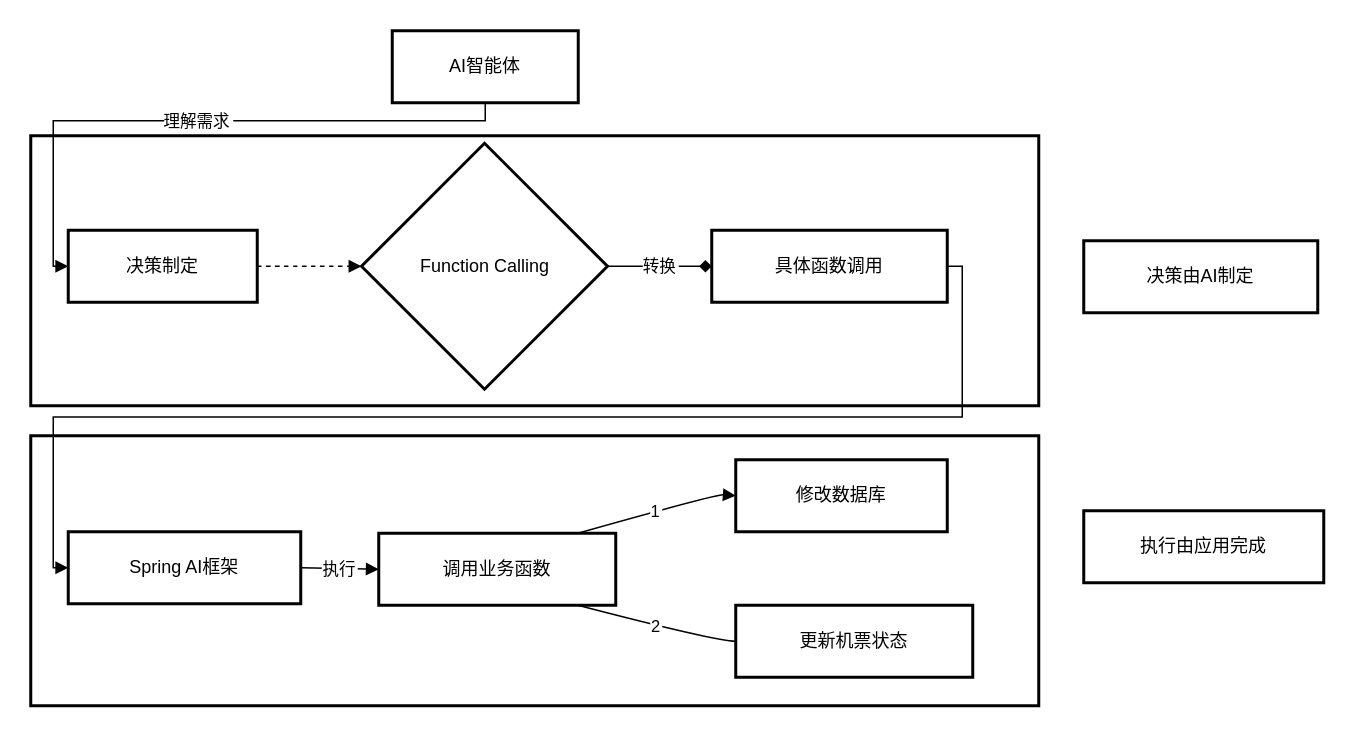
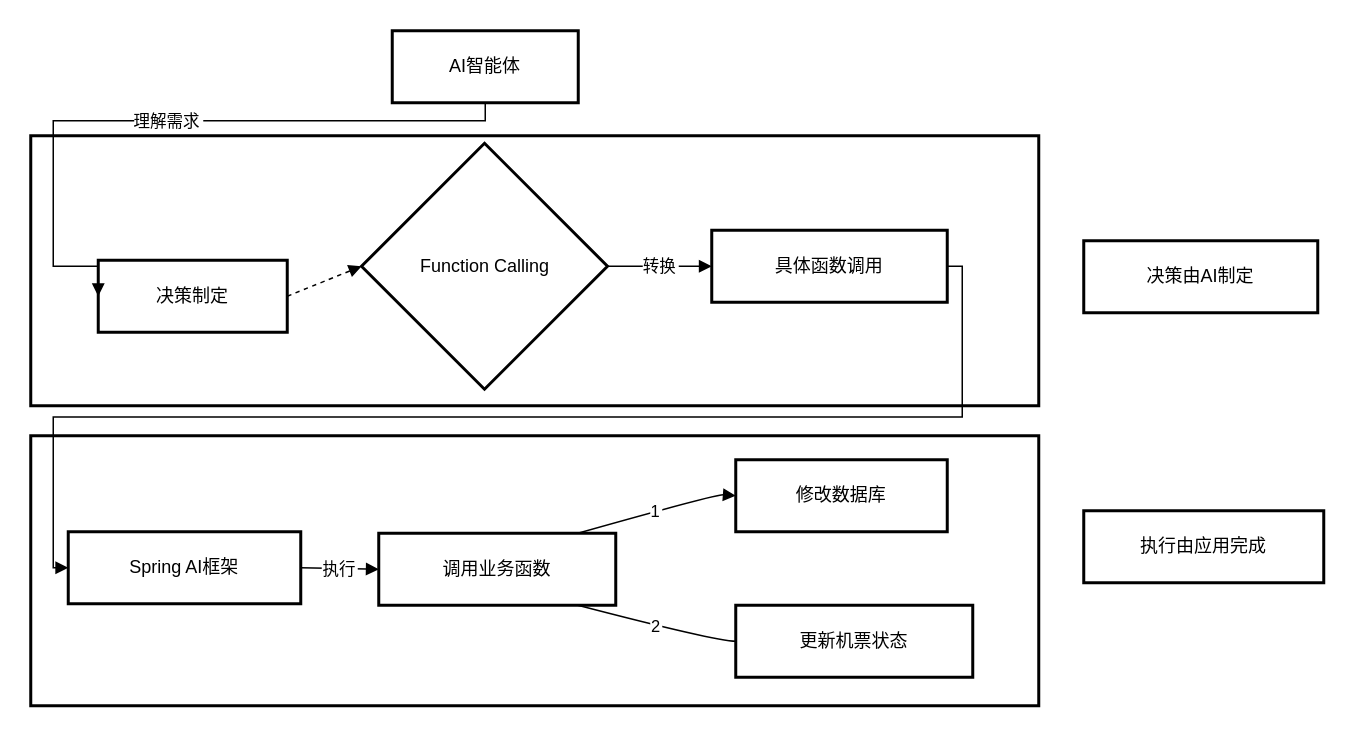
(163, 266) -> (193, 296)
(698, 266) -> (699, 266)
